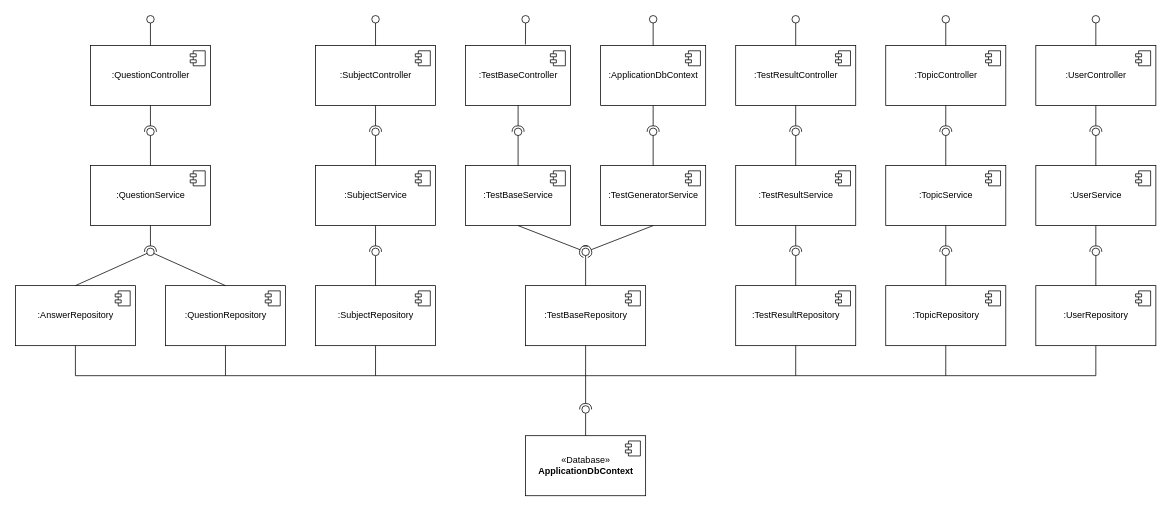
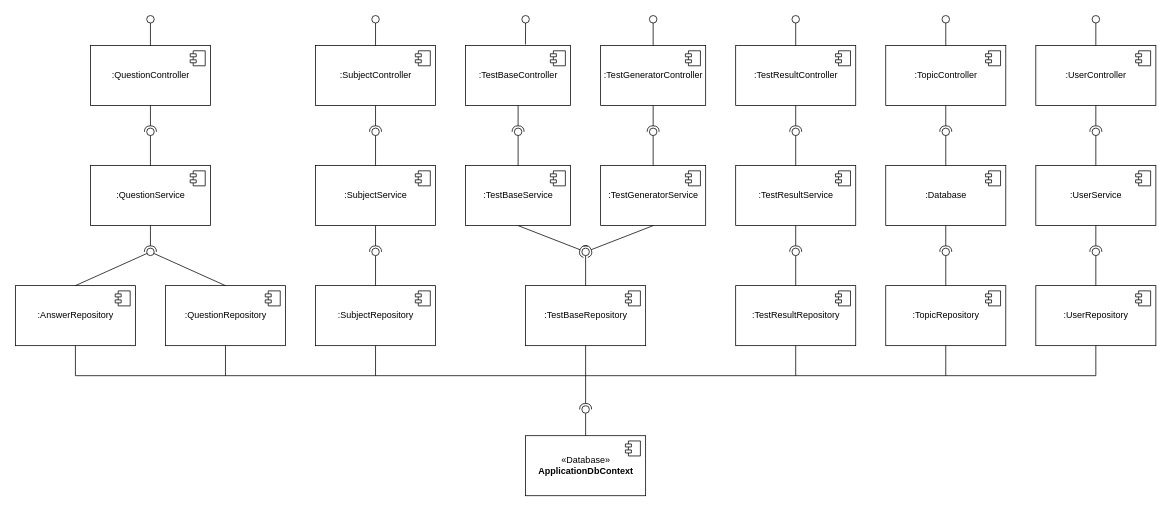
(653, 75) -> (653, 75)
(946, 195) -> (946, 195)
